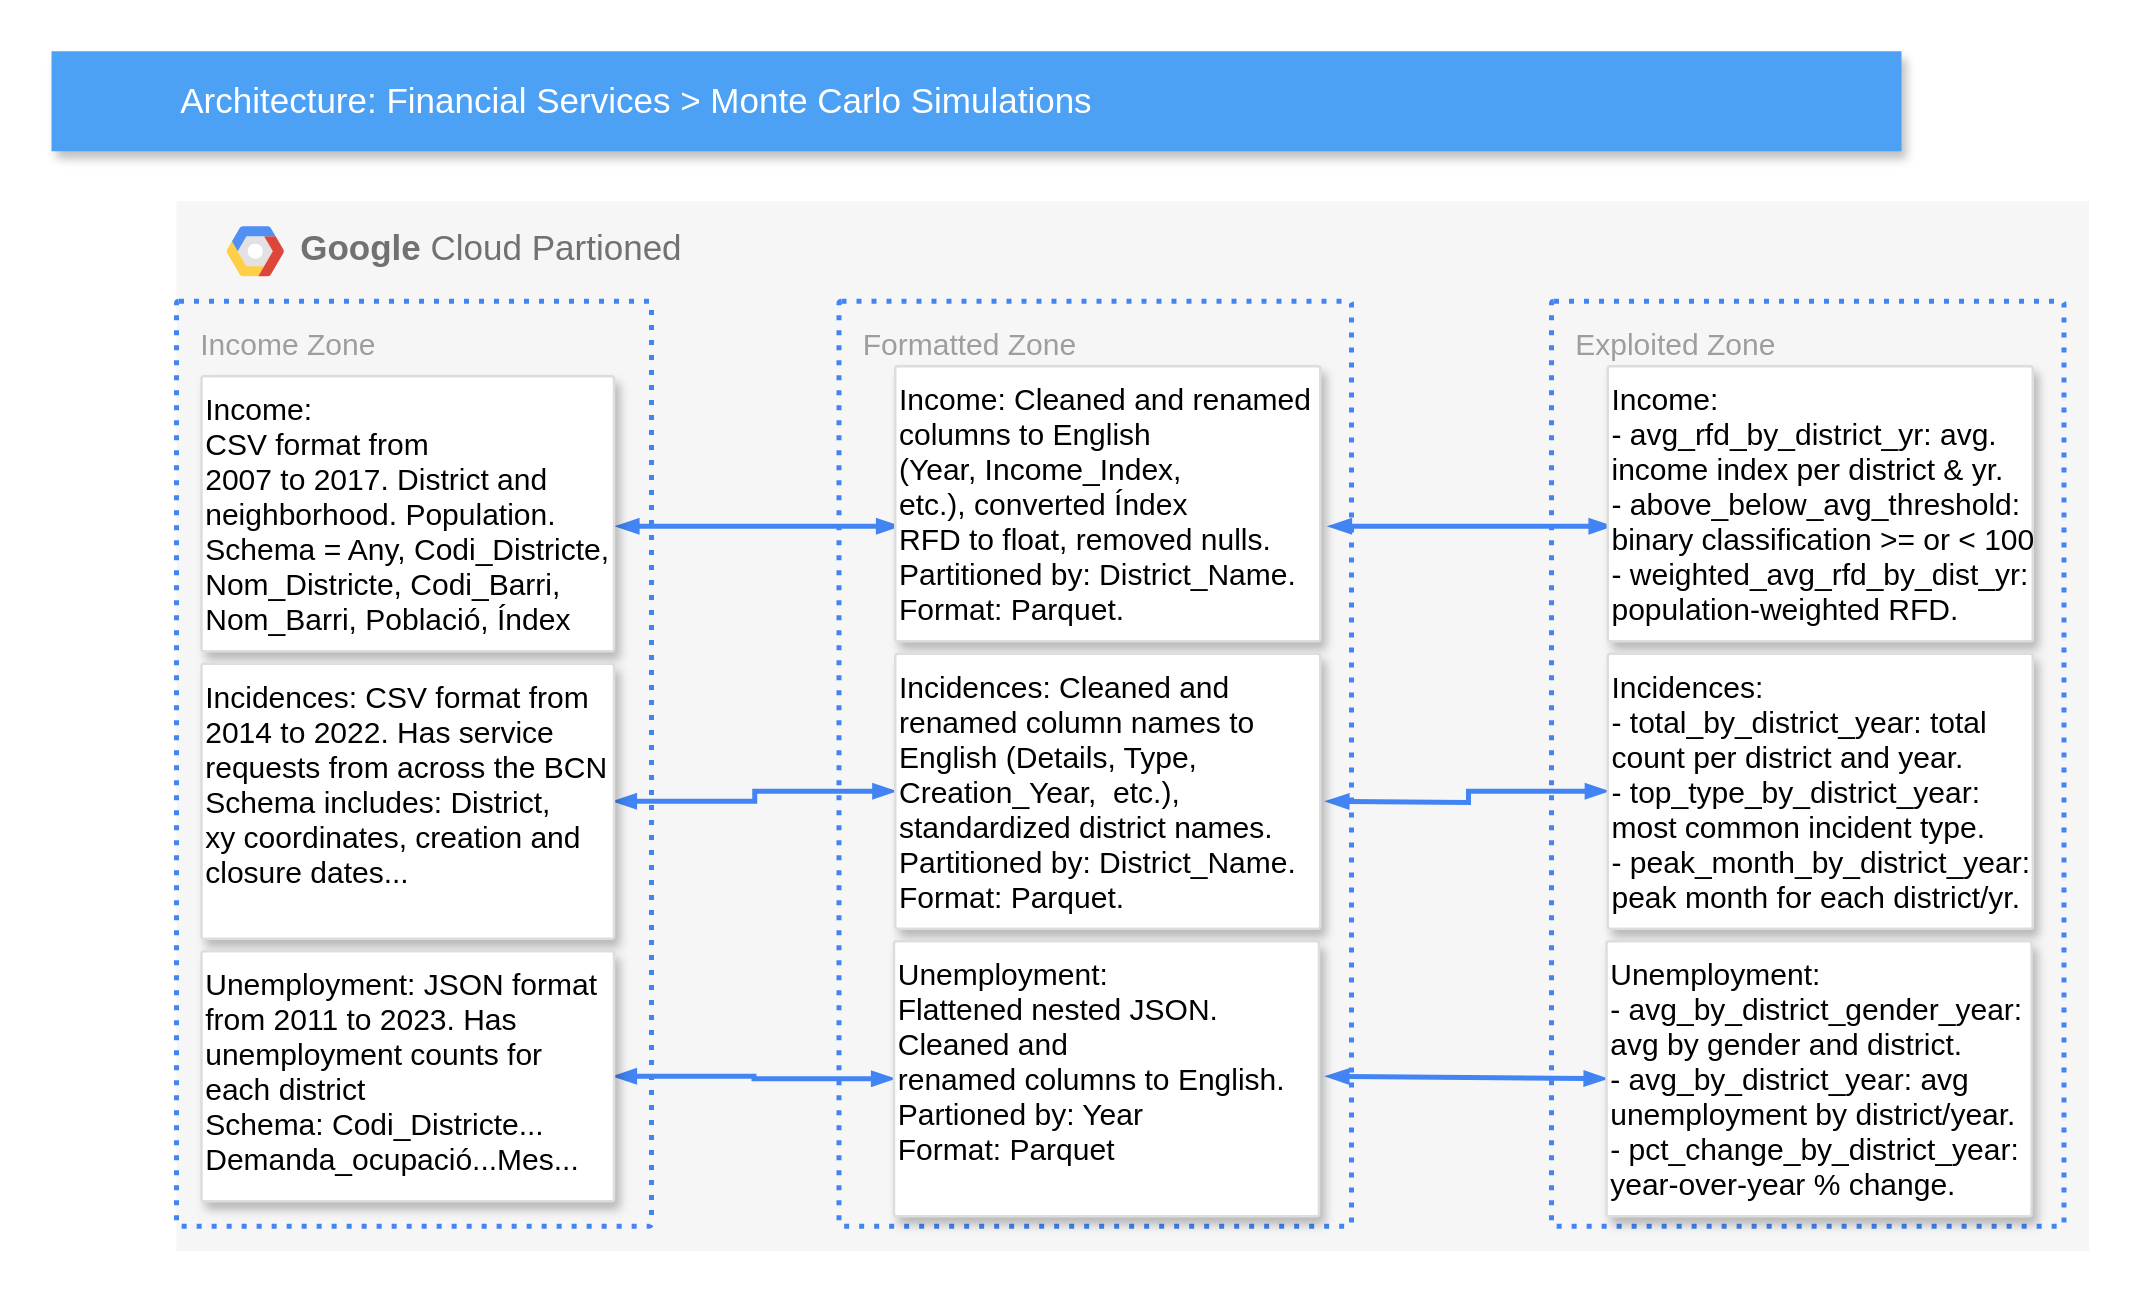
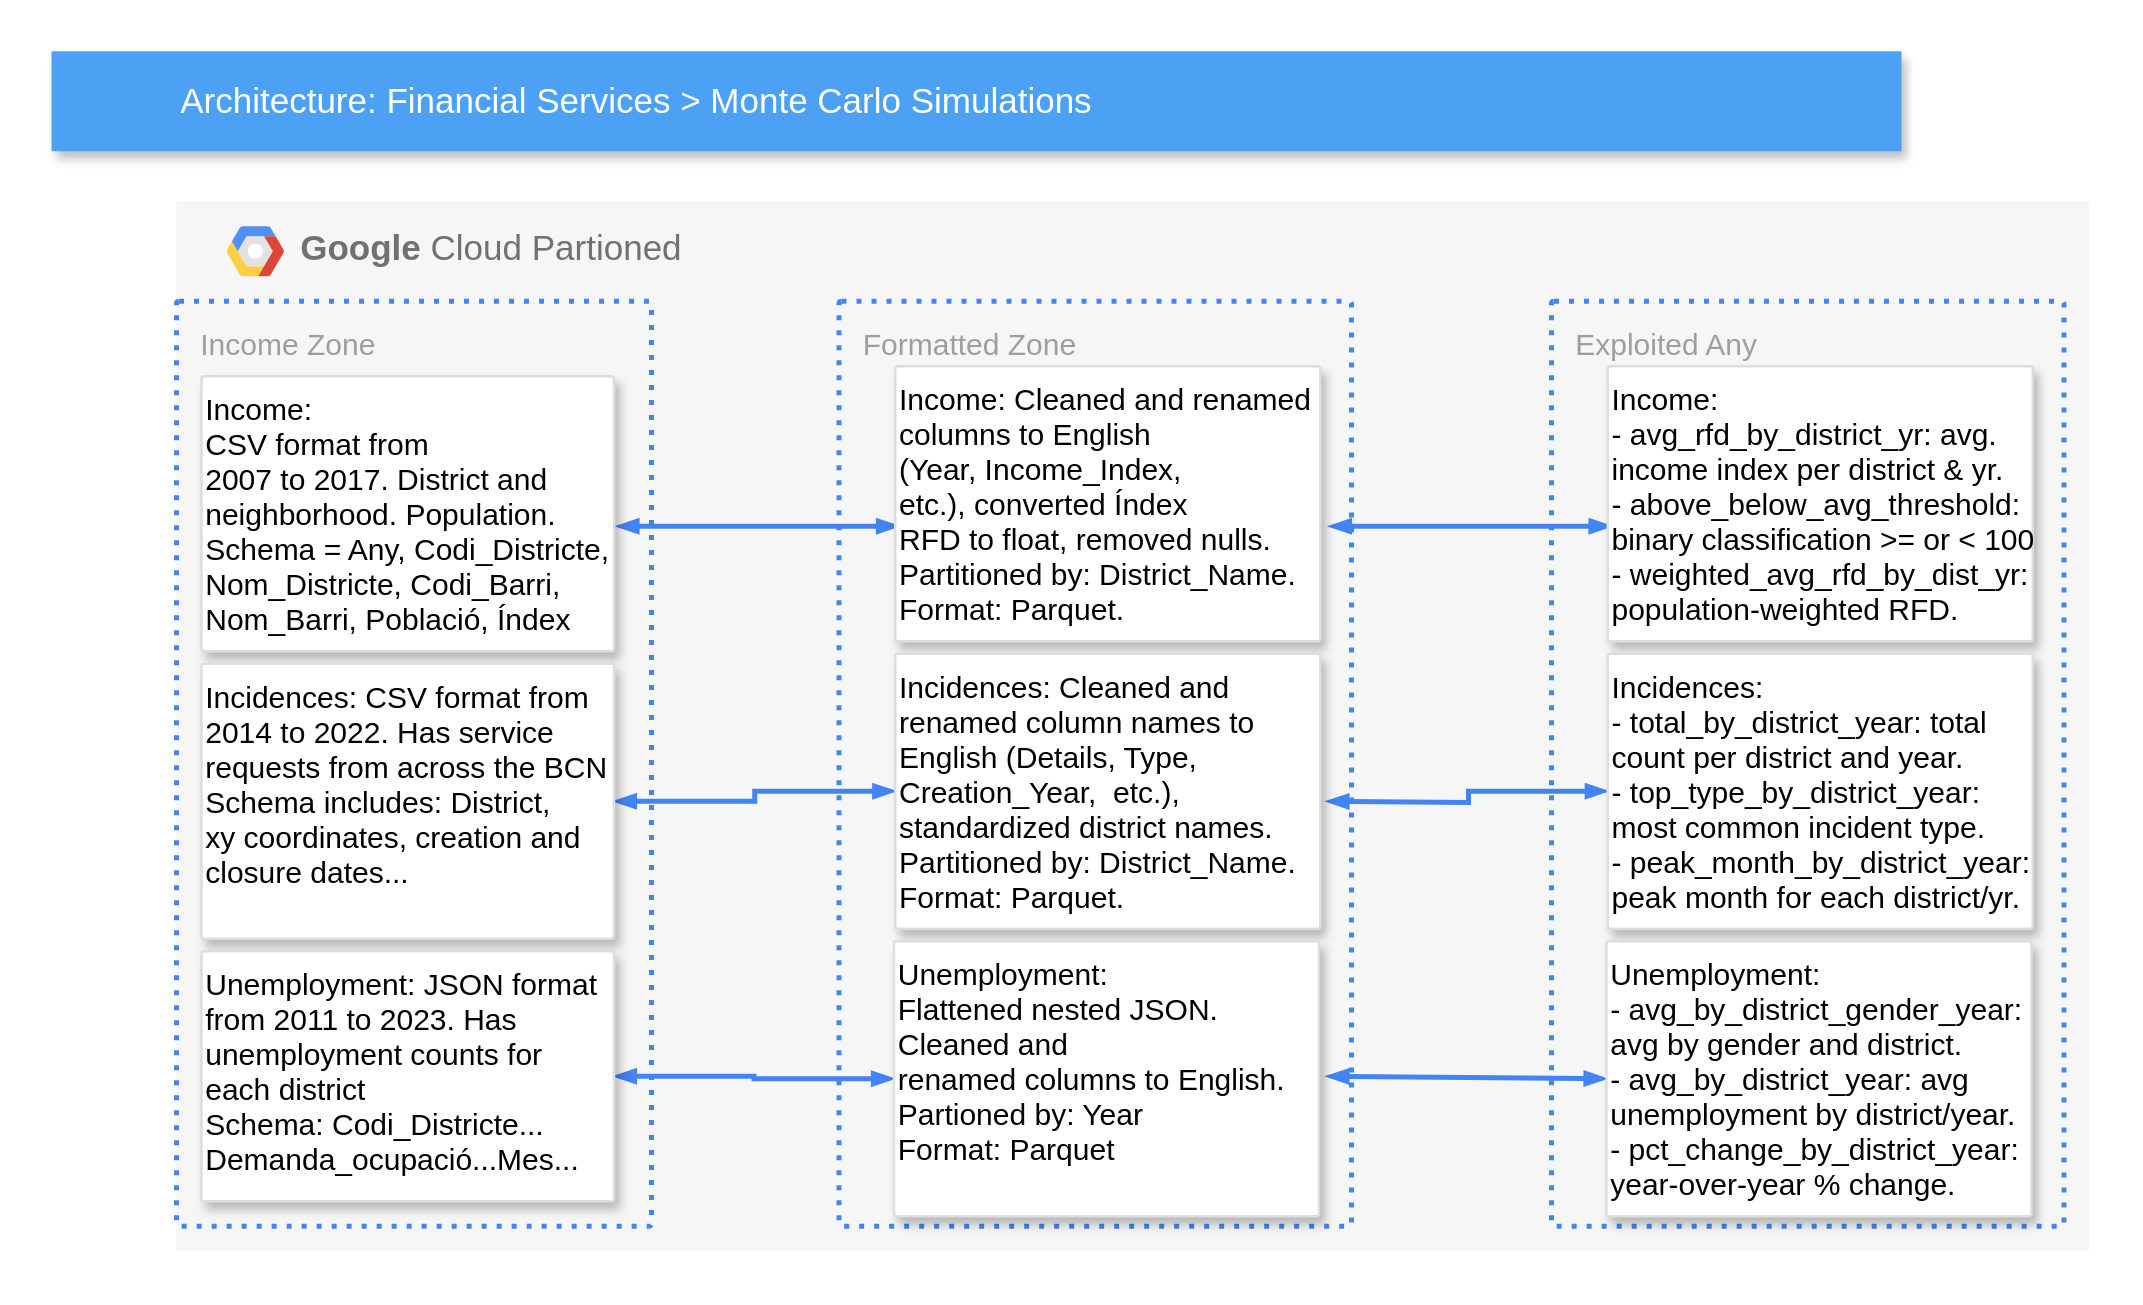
(1682, 347) -> (1674, 347)
